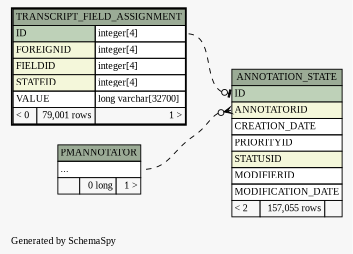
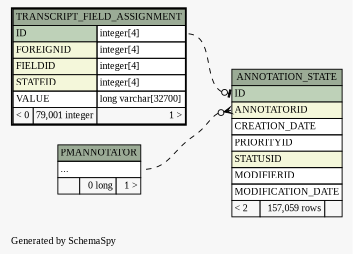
(67, 115) -> (65, 115)
(295, 208) -> (295, 208)
